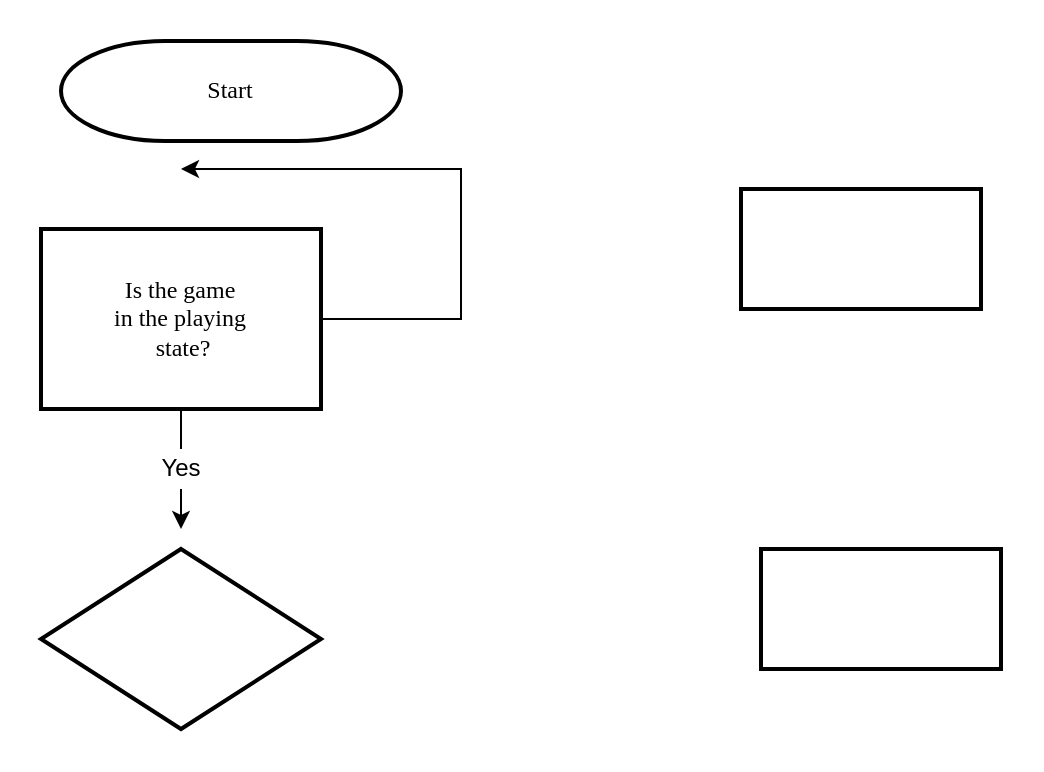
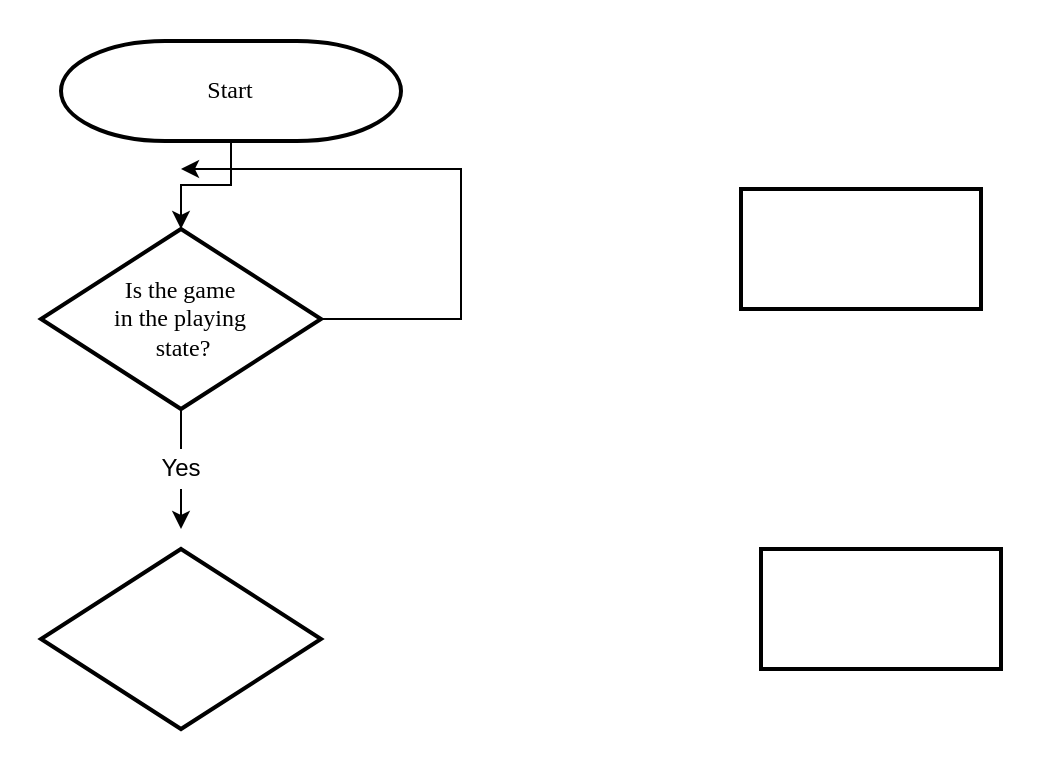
none -> (213, 185)
(181, 319) -> (181, 319)
